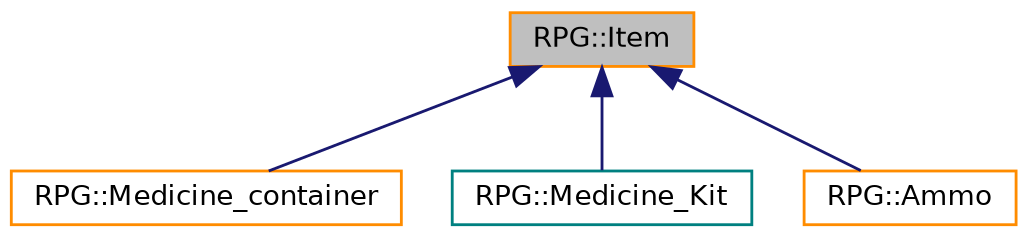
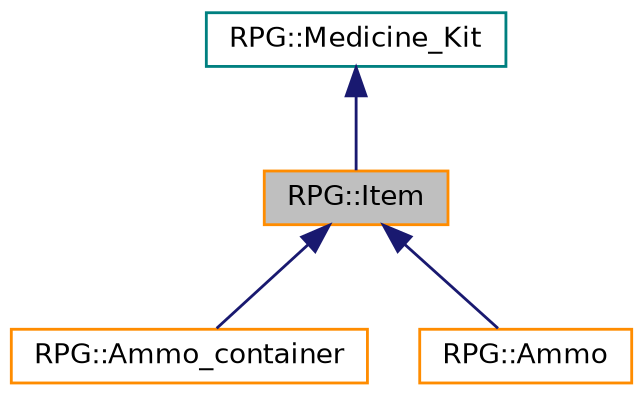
(602, 133) -> (356, 133)
(206, 198) -> (189, 356)
